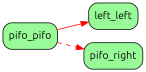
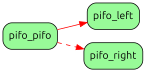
(113, 16) -> (113, 16)
